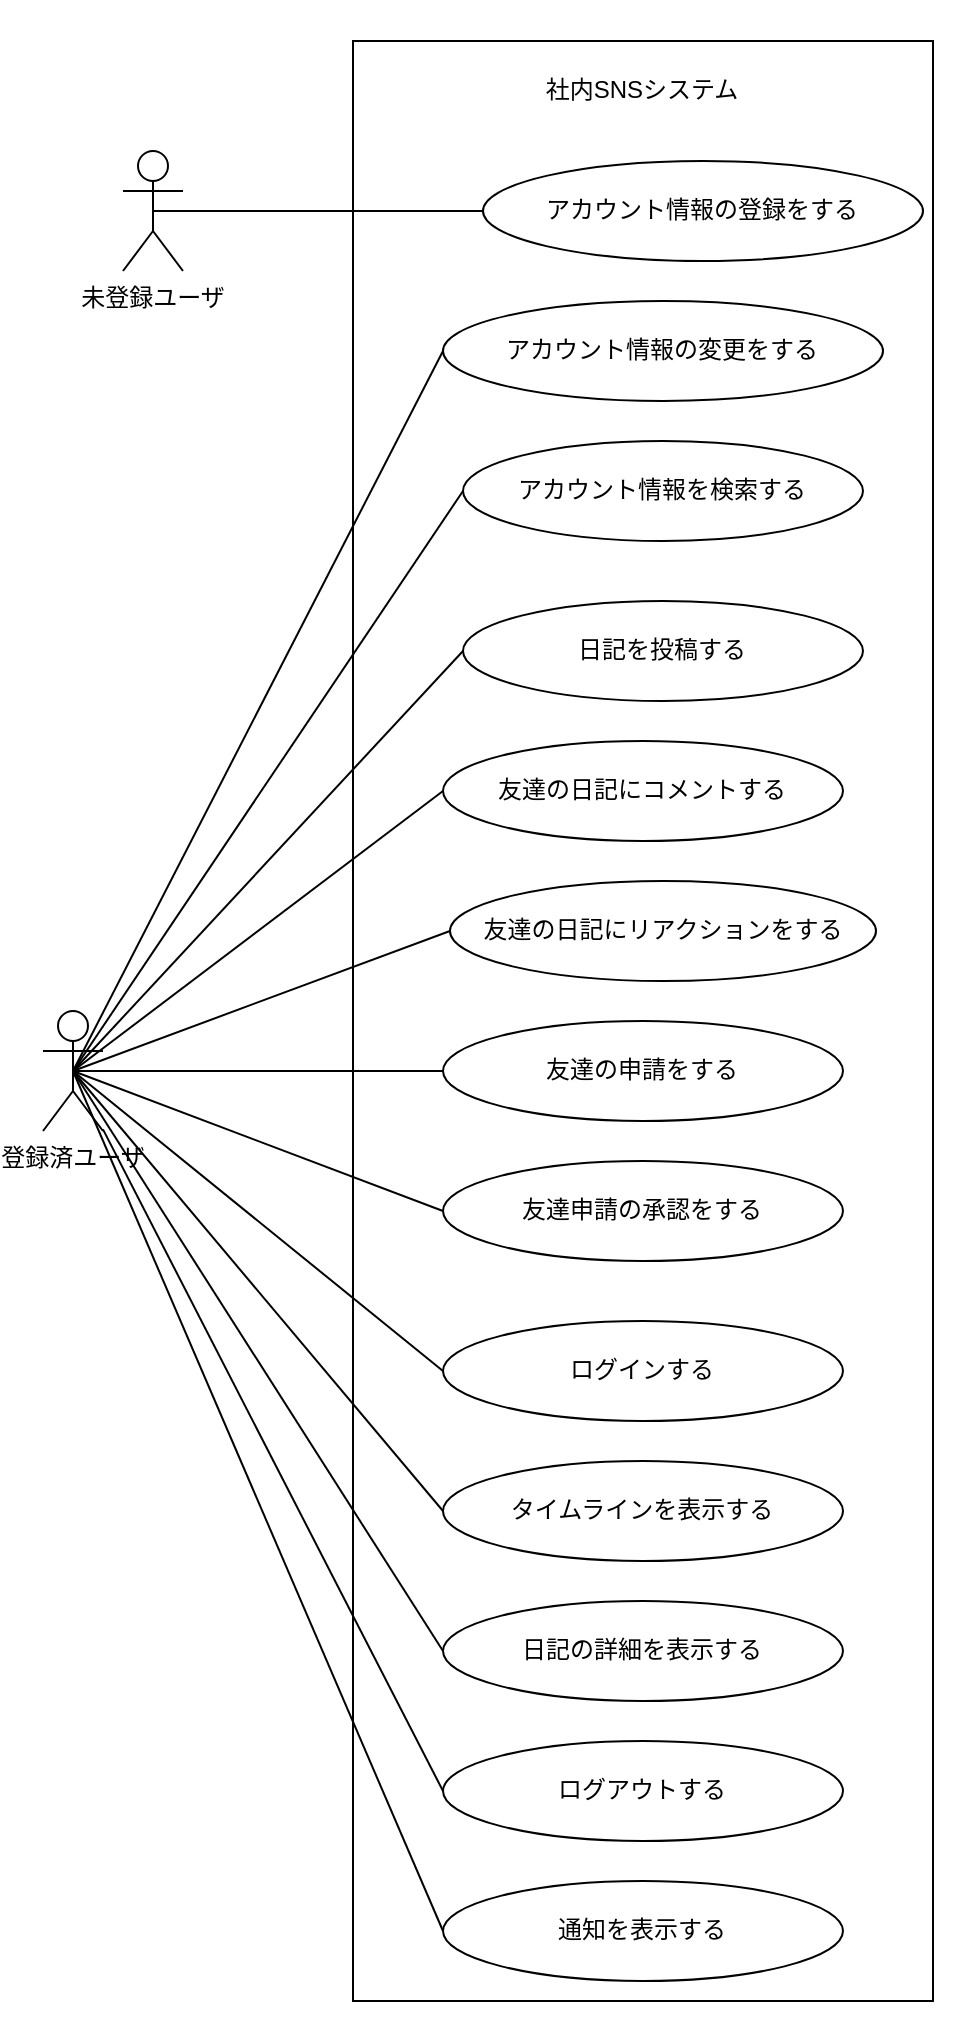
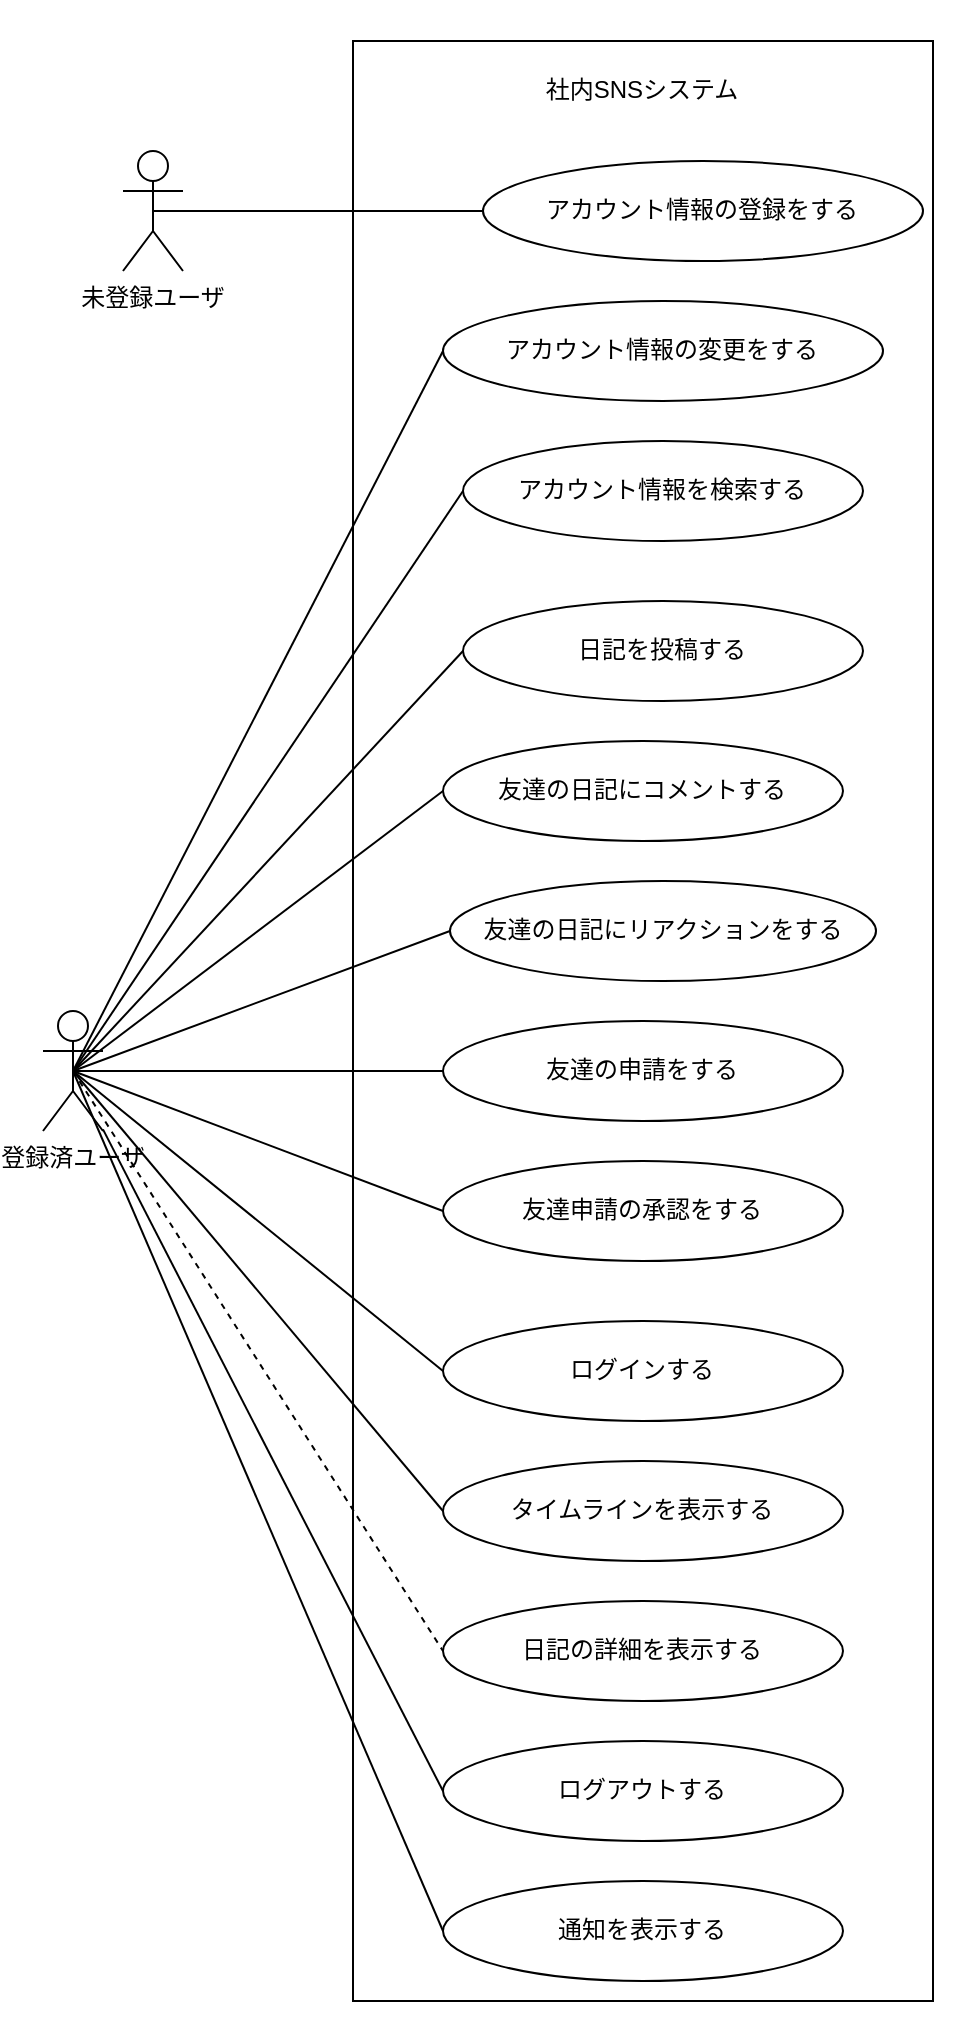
(264, 1371) -> (264, 1371)
